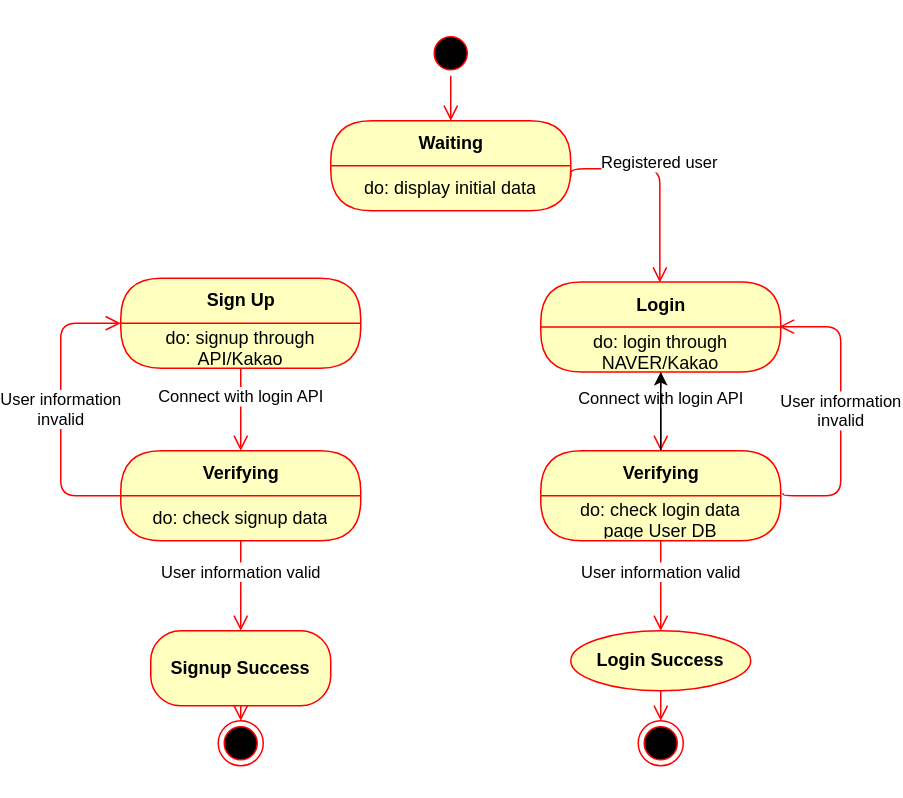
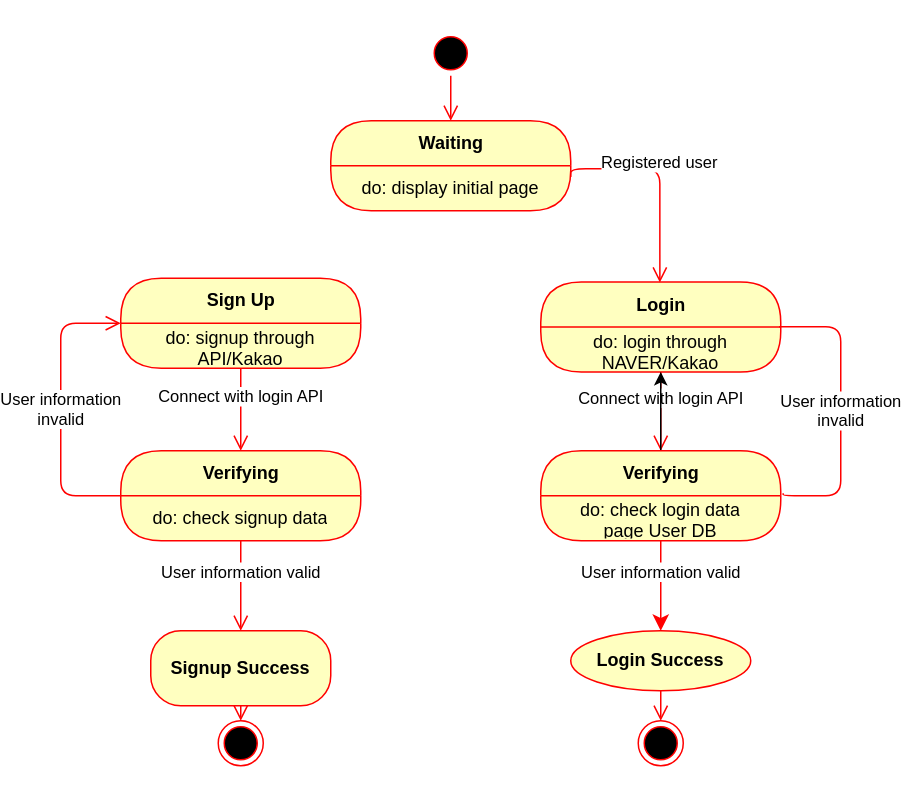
(451, 188) -> (451, 188)
(786, 327) -> (785, 327)
(661, 620) -> (661, 617)
